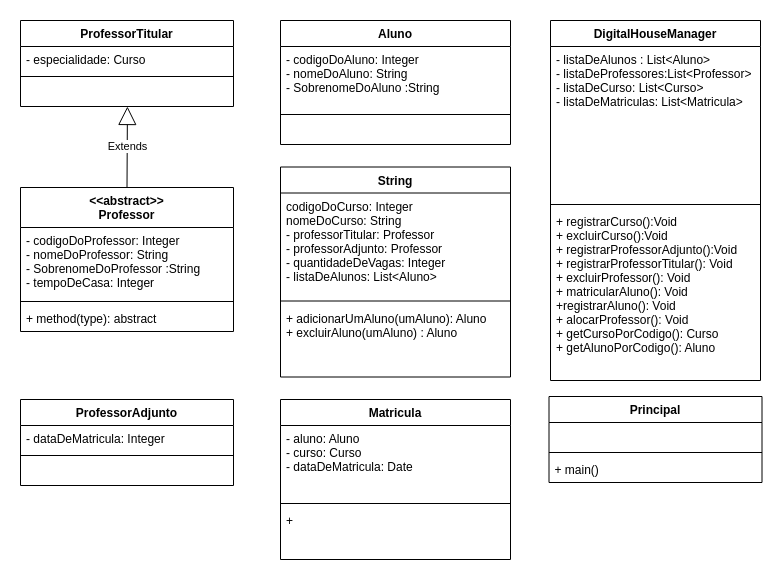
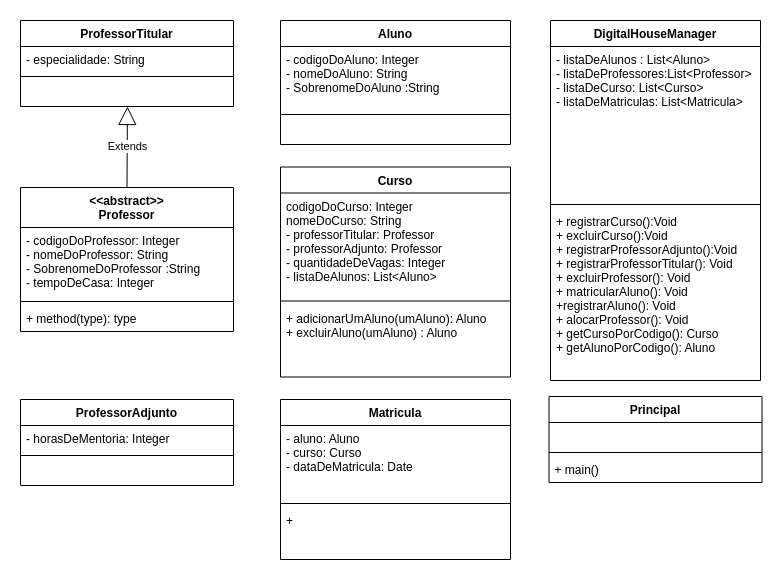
(91, 60) -> (92, 60)
(395, 181) -> (395, 181)
(102, 319) -> (89, 319)
(106, 439) -> (107, 439)
